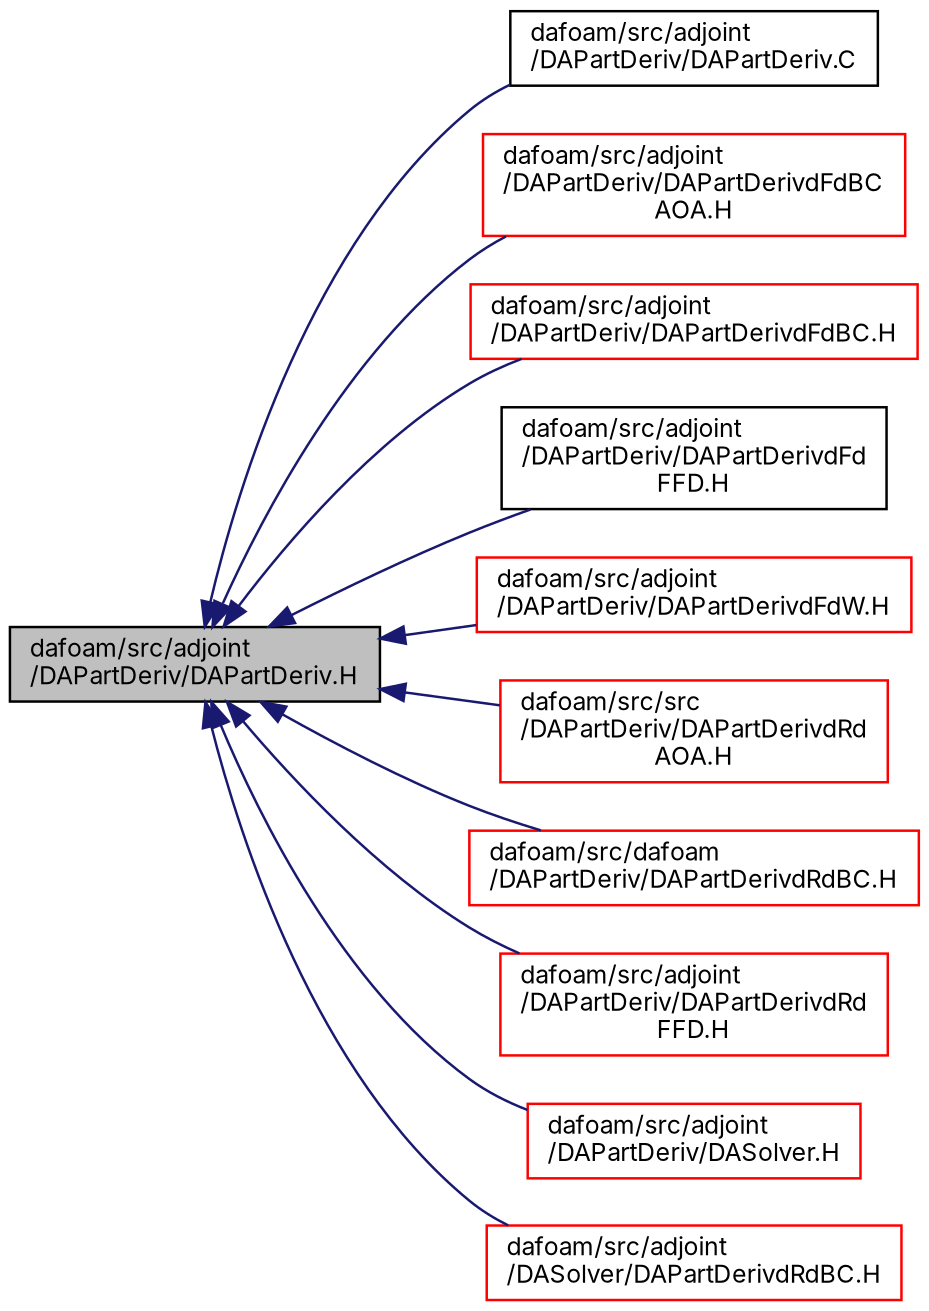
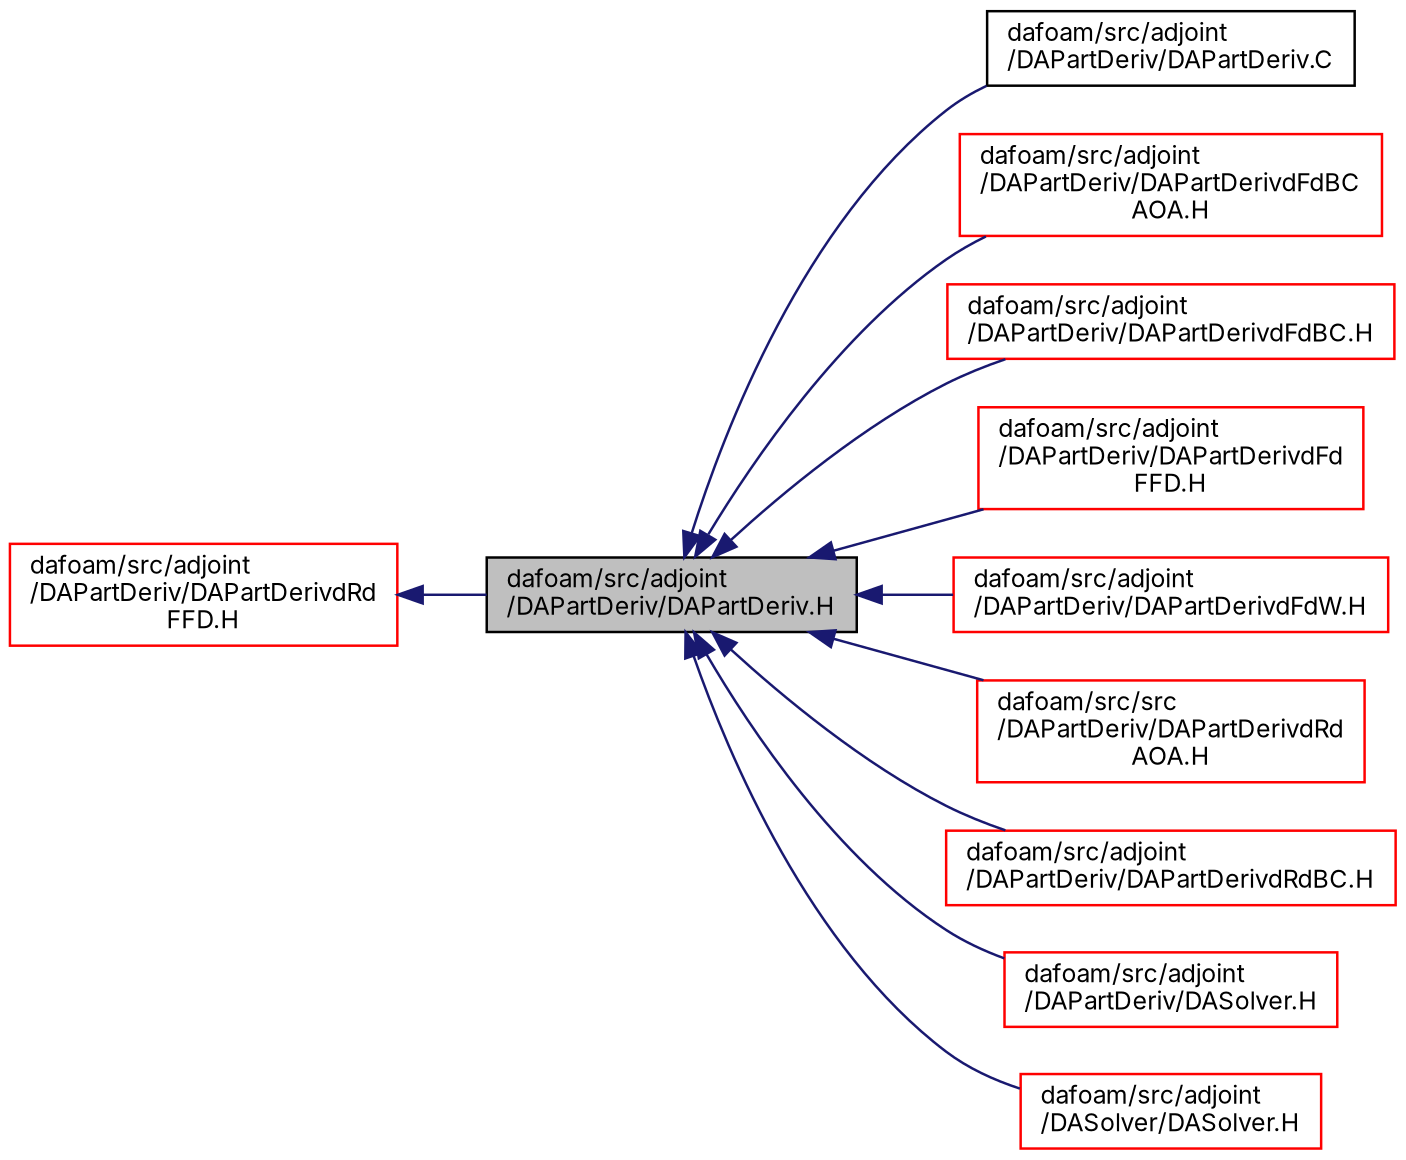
(694, 458) -> (1171, 458)
(369, 852) -> (455, 595)
(694, 868) -> (1171, 868)
(694, 1263) -> (1171, 1111)
